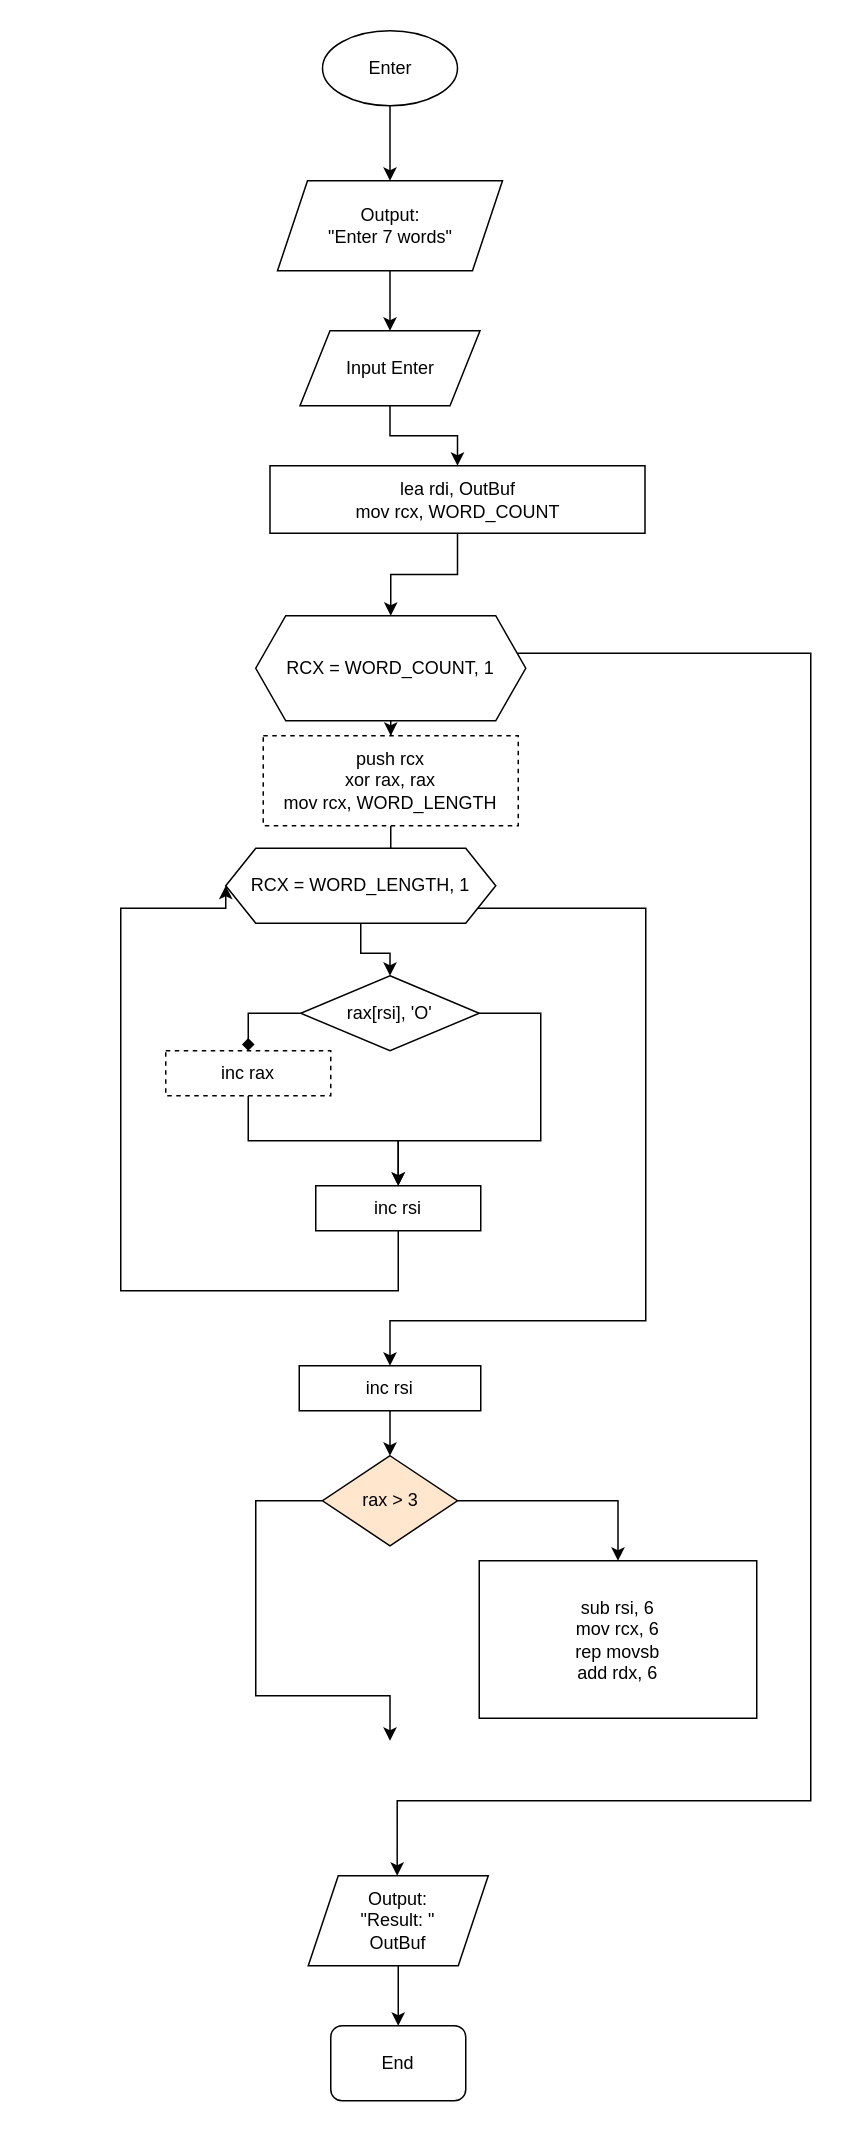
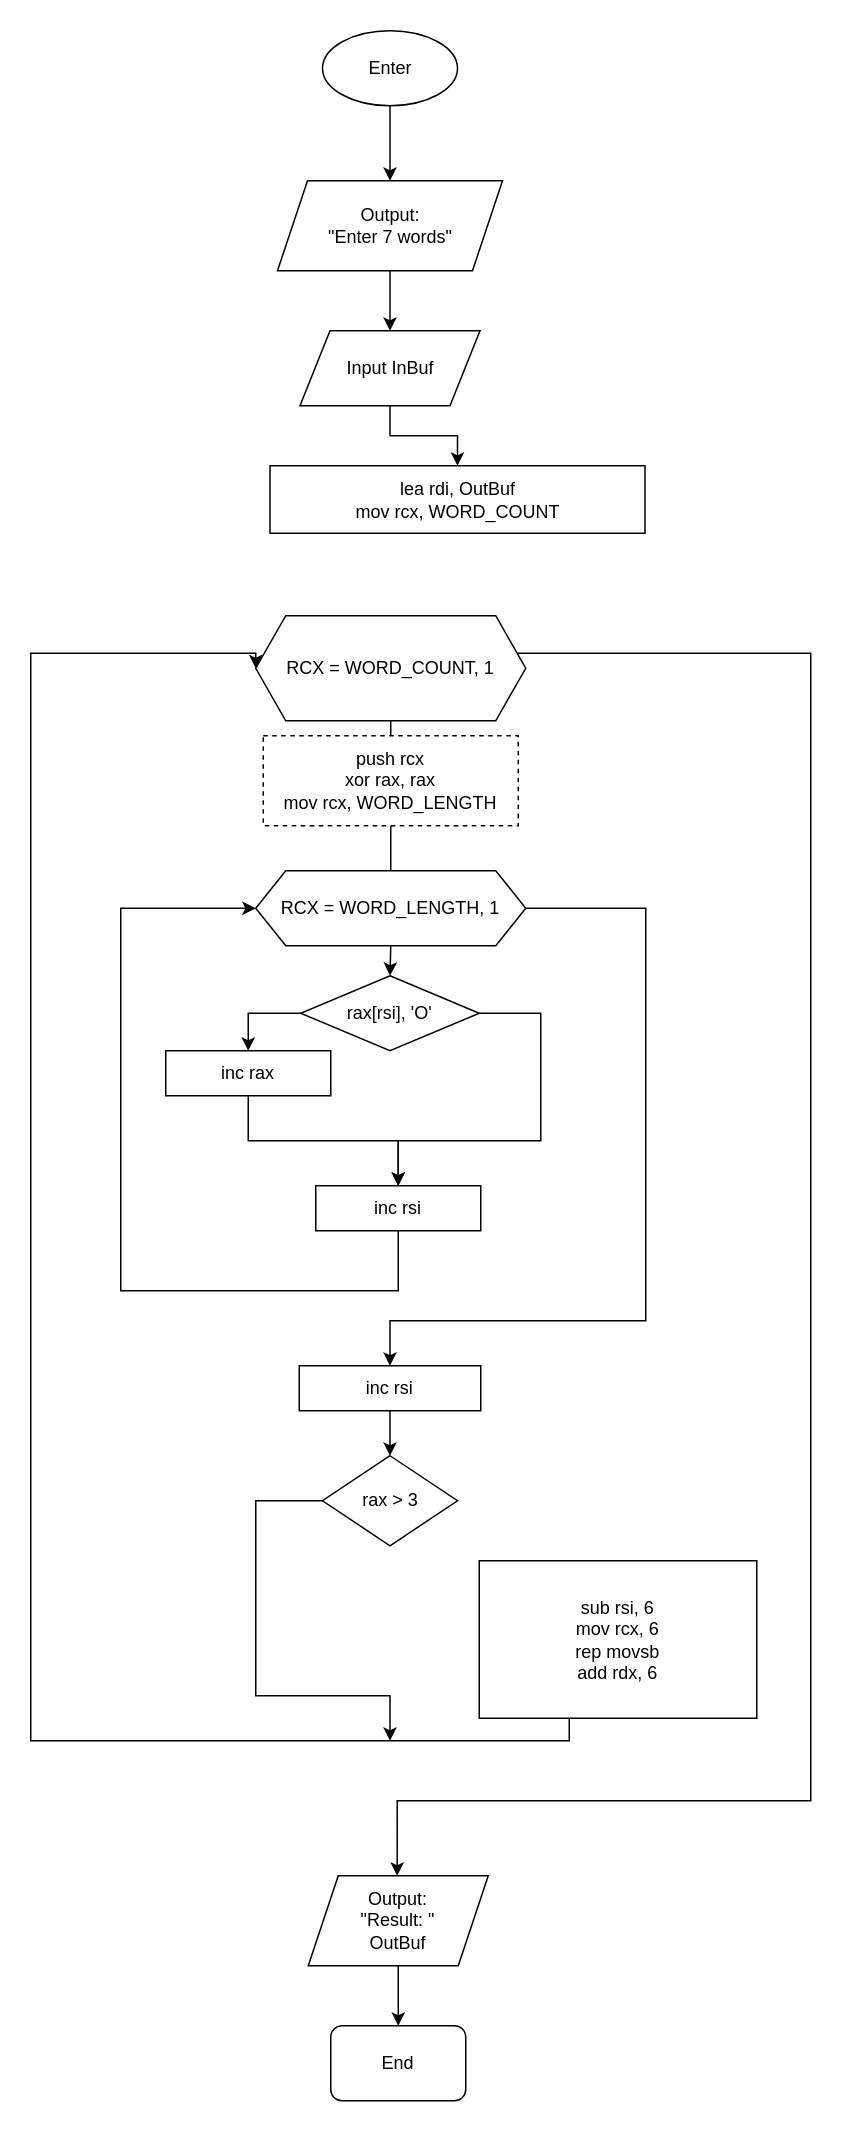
(391, 368) -> (391, 368)
(429, 575) -> none
(391, 724) -> (391, 728)
(361, 886) -> (391, 908)
(248, 1038) -> (248, 1039)
(248, 1073) -> (248, 1073)
none -> (31, 1363)
(390, 1501) -> (390, 1501)
(563, 1501) -> none
